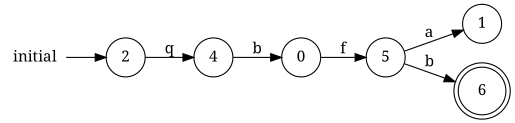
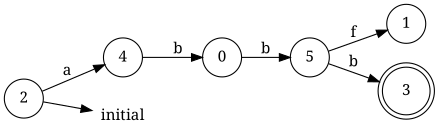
(430, 33) -> (354, 33)
(170, 49) -> (68, 71)
(343, 49) -> (266, 49)
(81, 57) -> (62, 105)
(482, 91) -> (406, 91)
